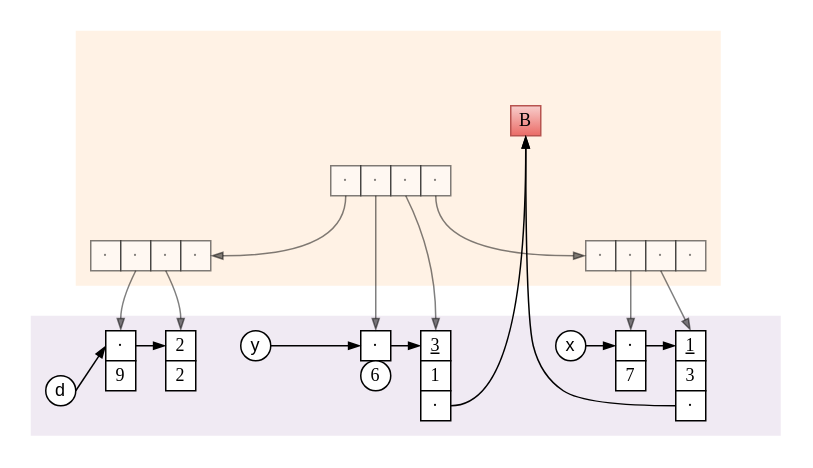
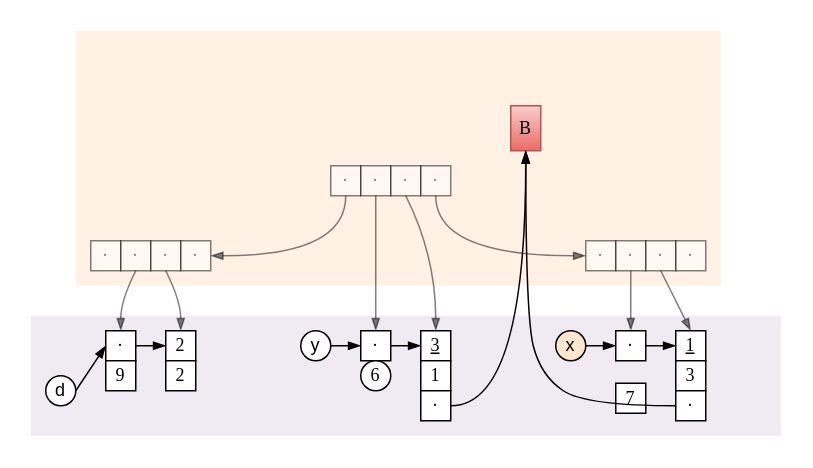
(526, 121) -> (526, 128)
(256, 346) -> (316, 346)
(571, 346) -> (571, 346)
(631, 376) -> (631, 398)
